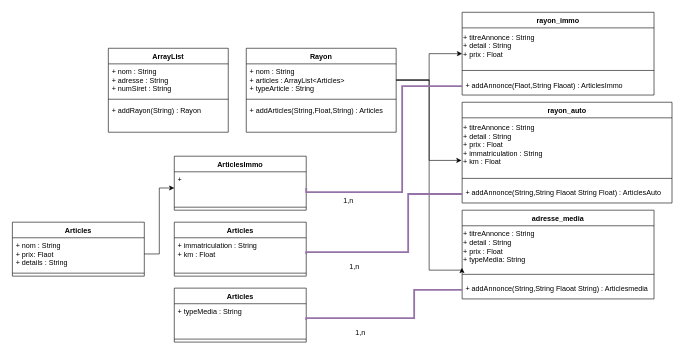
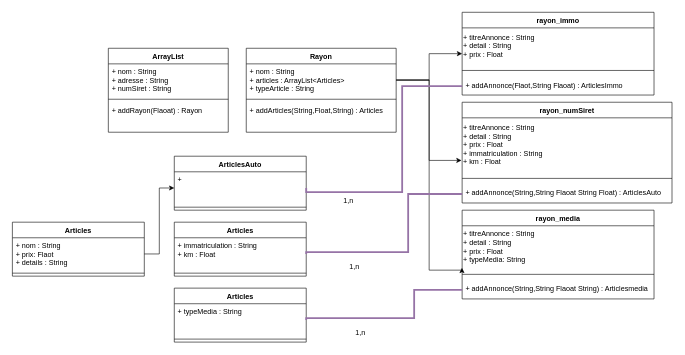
(159, 110) -> (159, 110)
(567, 110) -> (567, 110)
(240, 164) -> (240, 164)
(558, 218) -> (558, 218)
